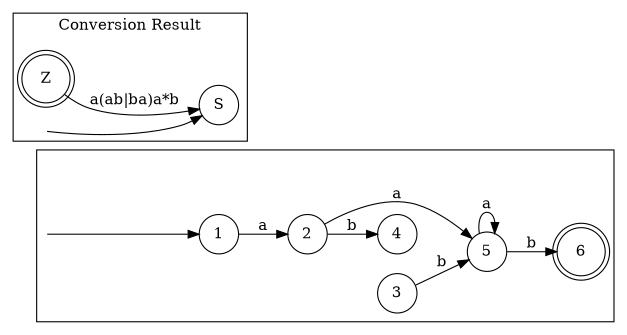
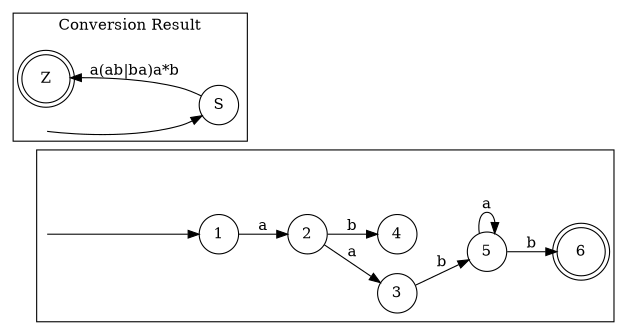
(125, 114) -> (142, 81)
(396, 202) -> (348, 261)
